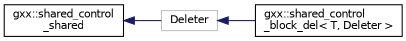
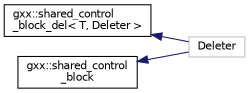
(64, 21) -> (78, 72)
(242, 21) -> (175, 39)
